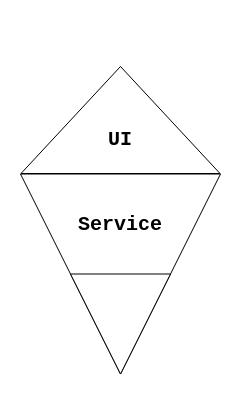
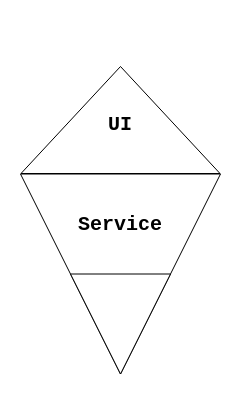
(121, 139) -> (121, 124)
